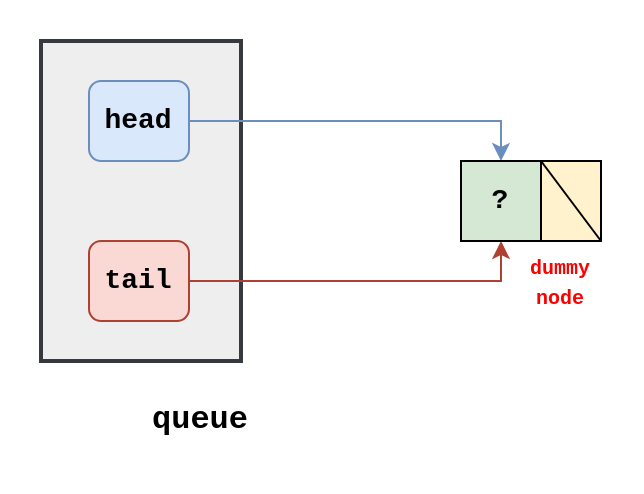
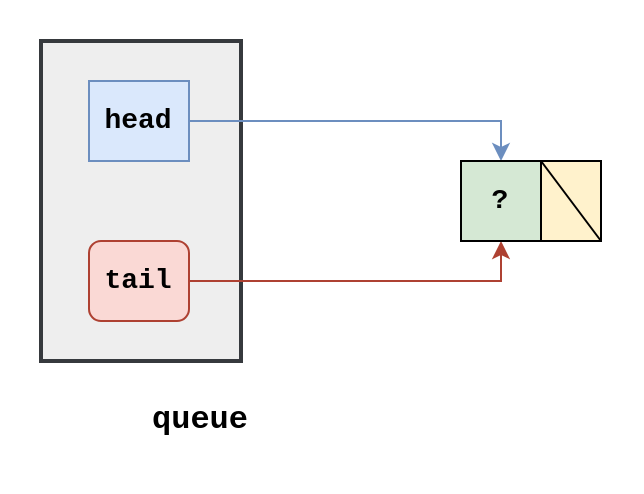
(139, 121) -> (139, 121)
(561, 281) -> none
